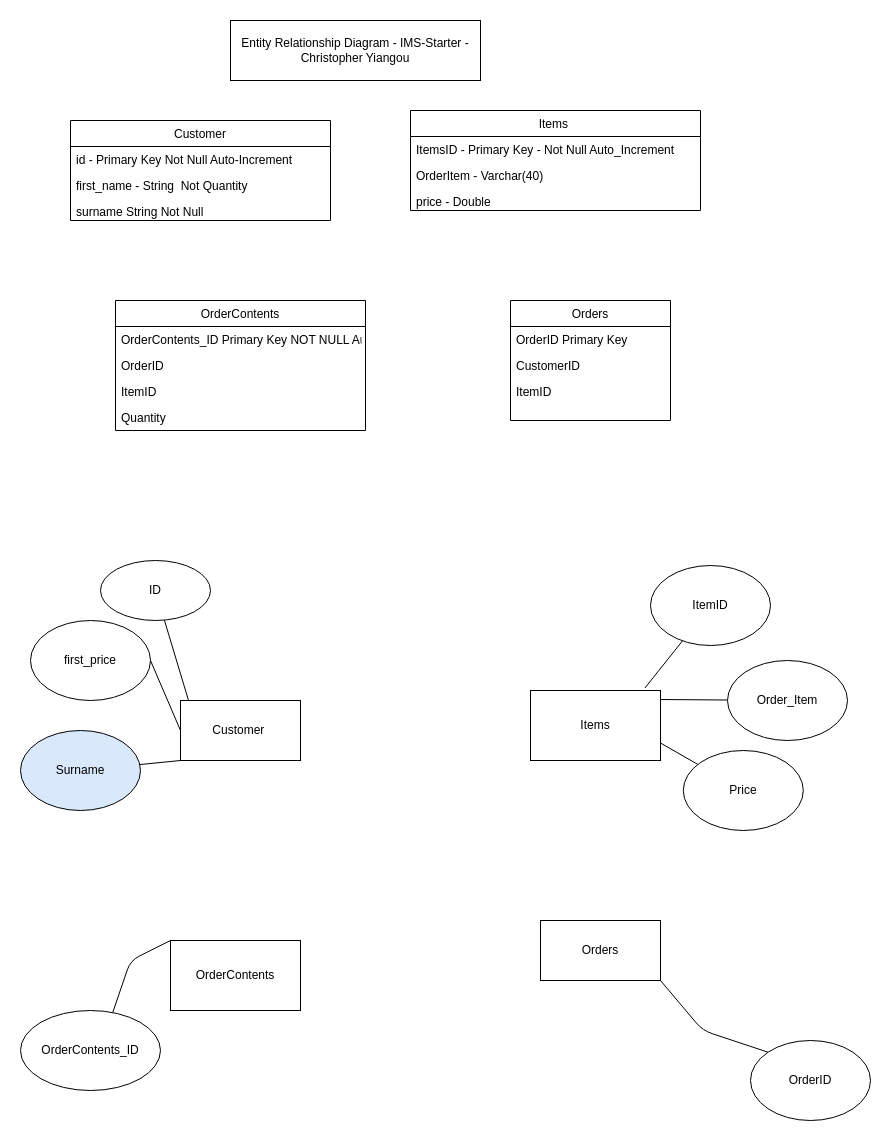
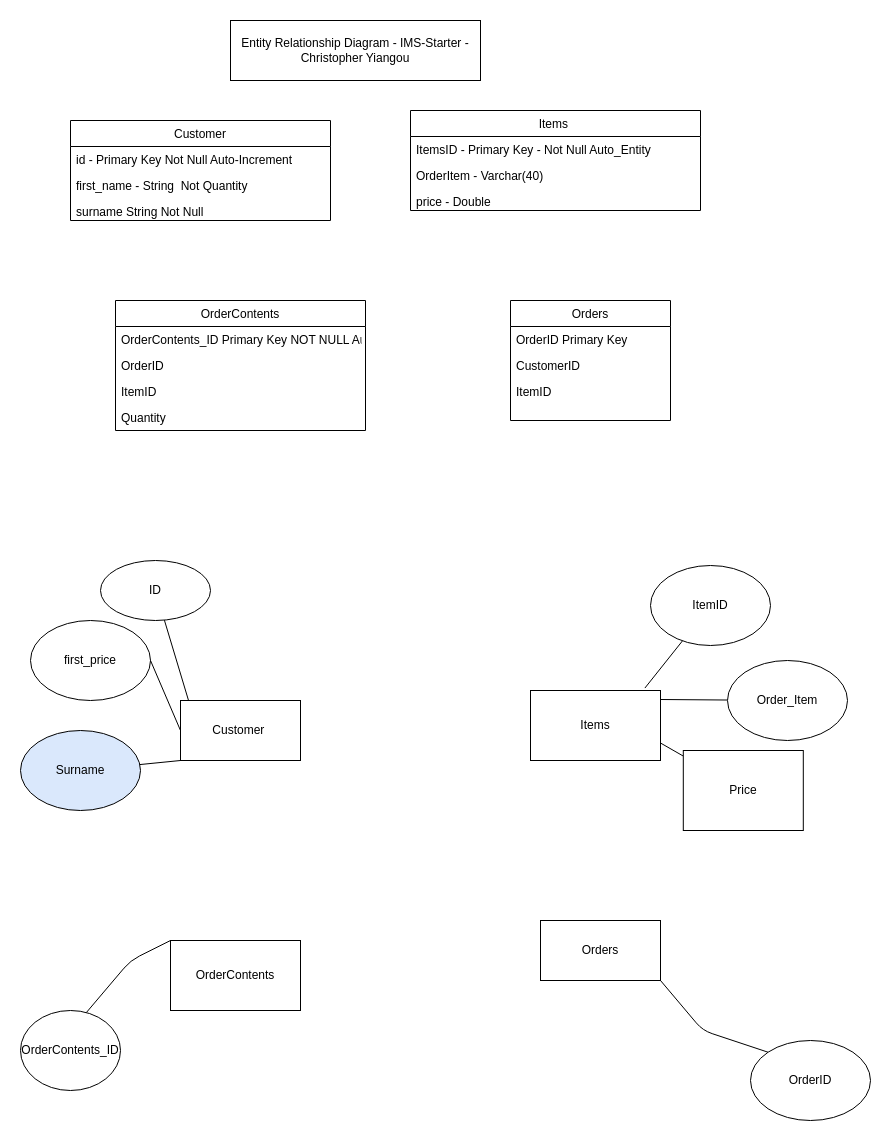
(558, 150) -> (547, 150)
(743, 791) -> (743, 791)
(91, 1051) -> (71, 1051)
